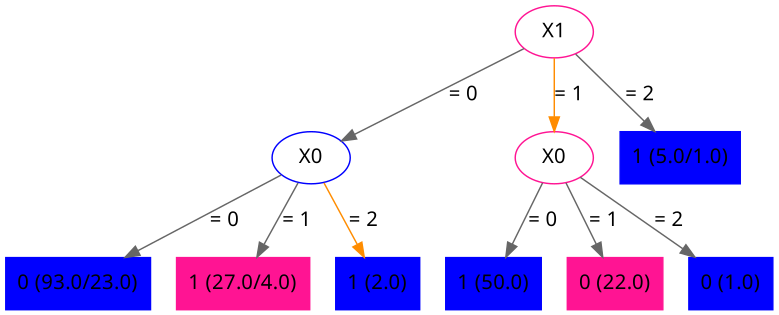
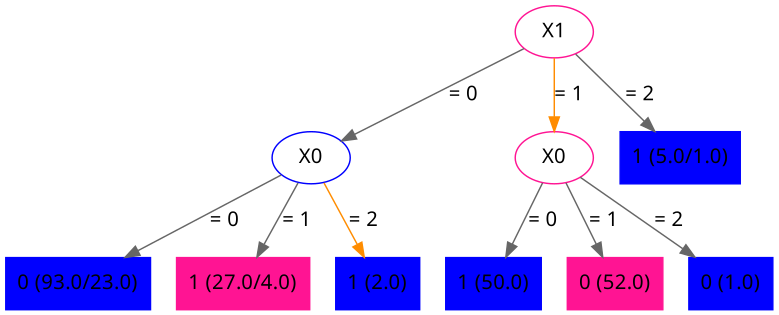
(615, 284) -> (615, 284)
